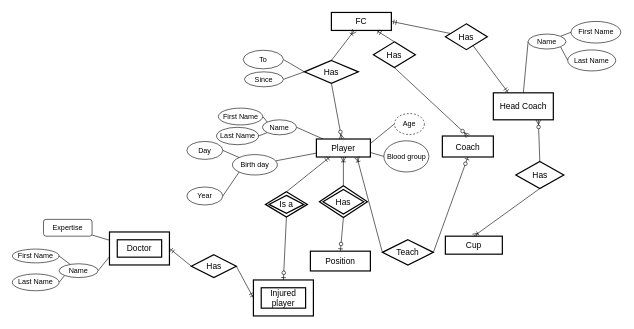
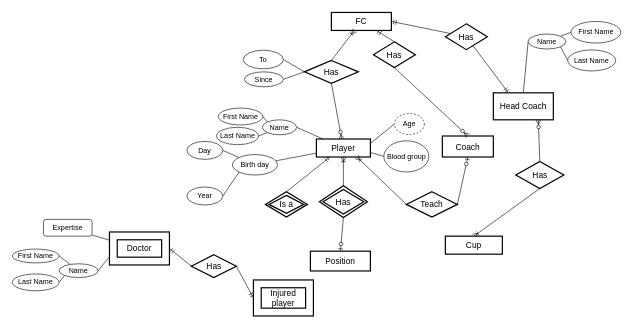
(285, 248) -> none
(408, 252) -> (432, 204)
